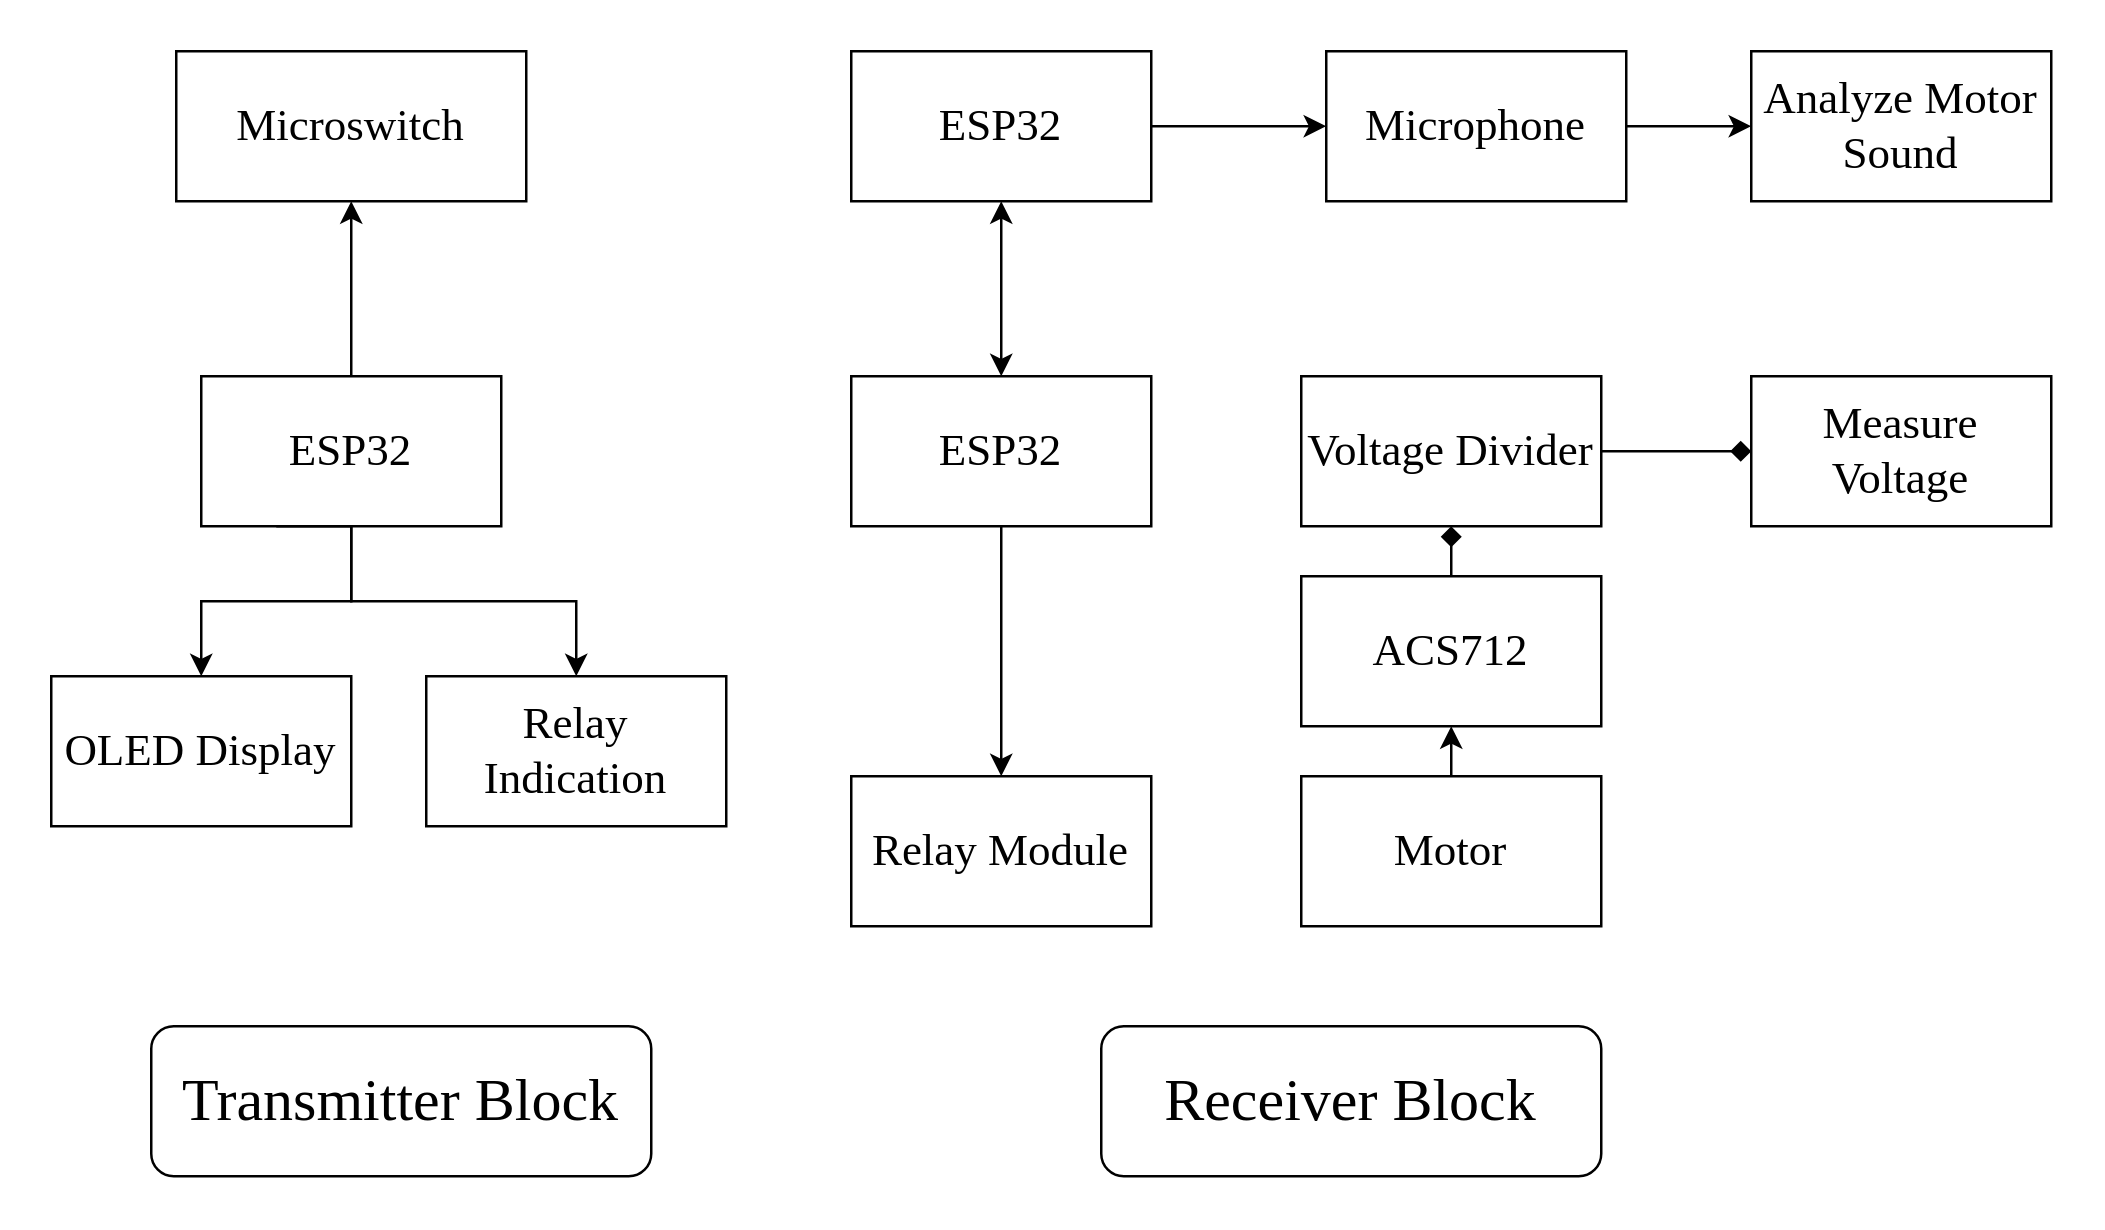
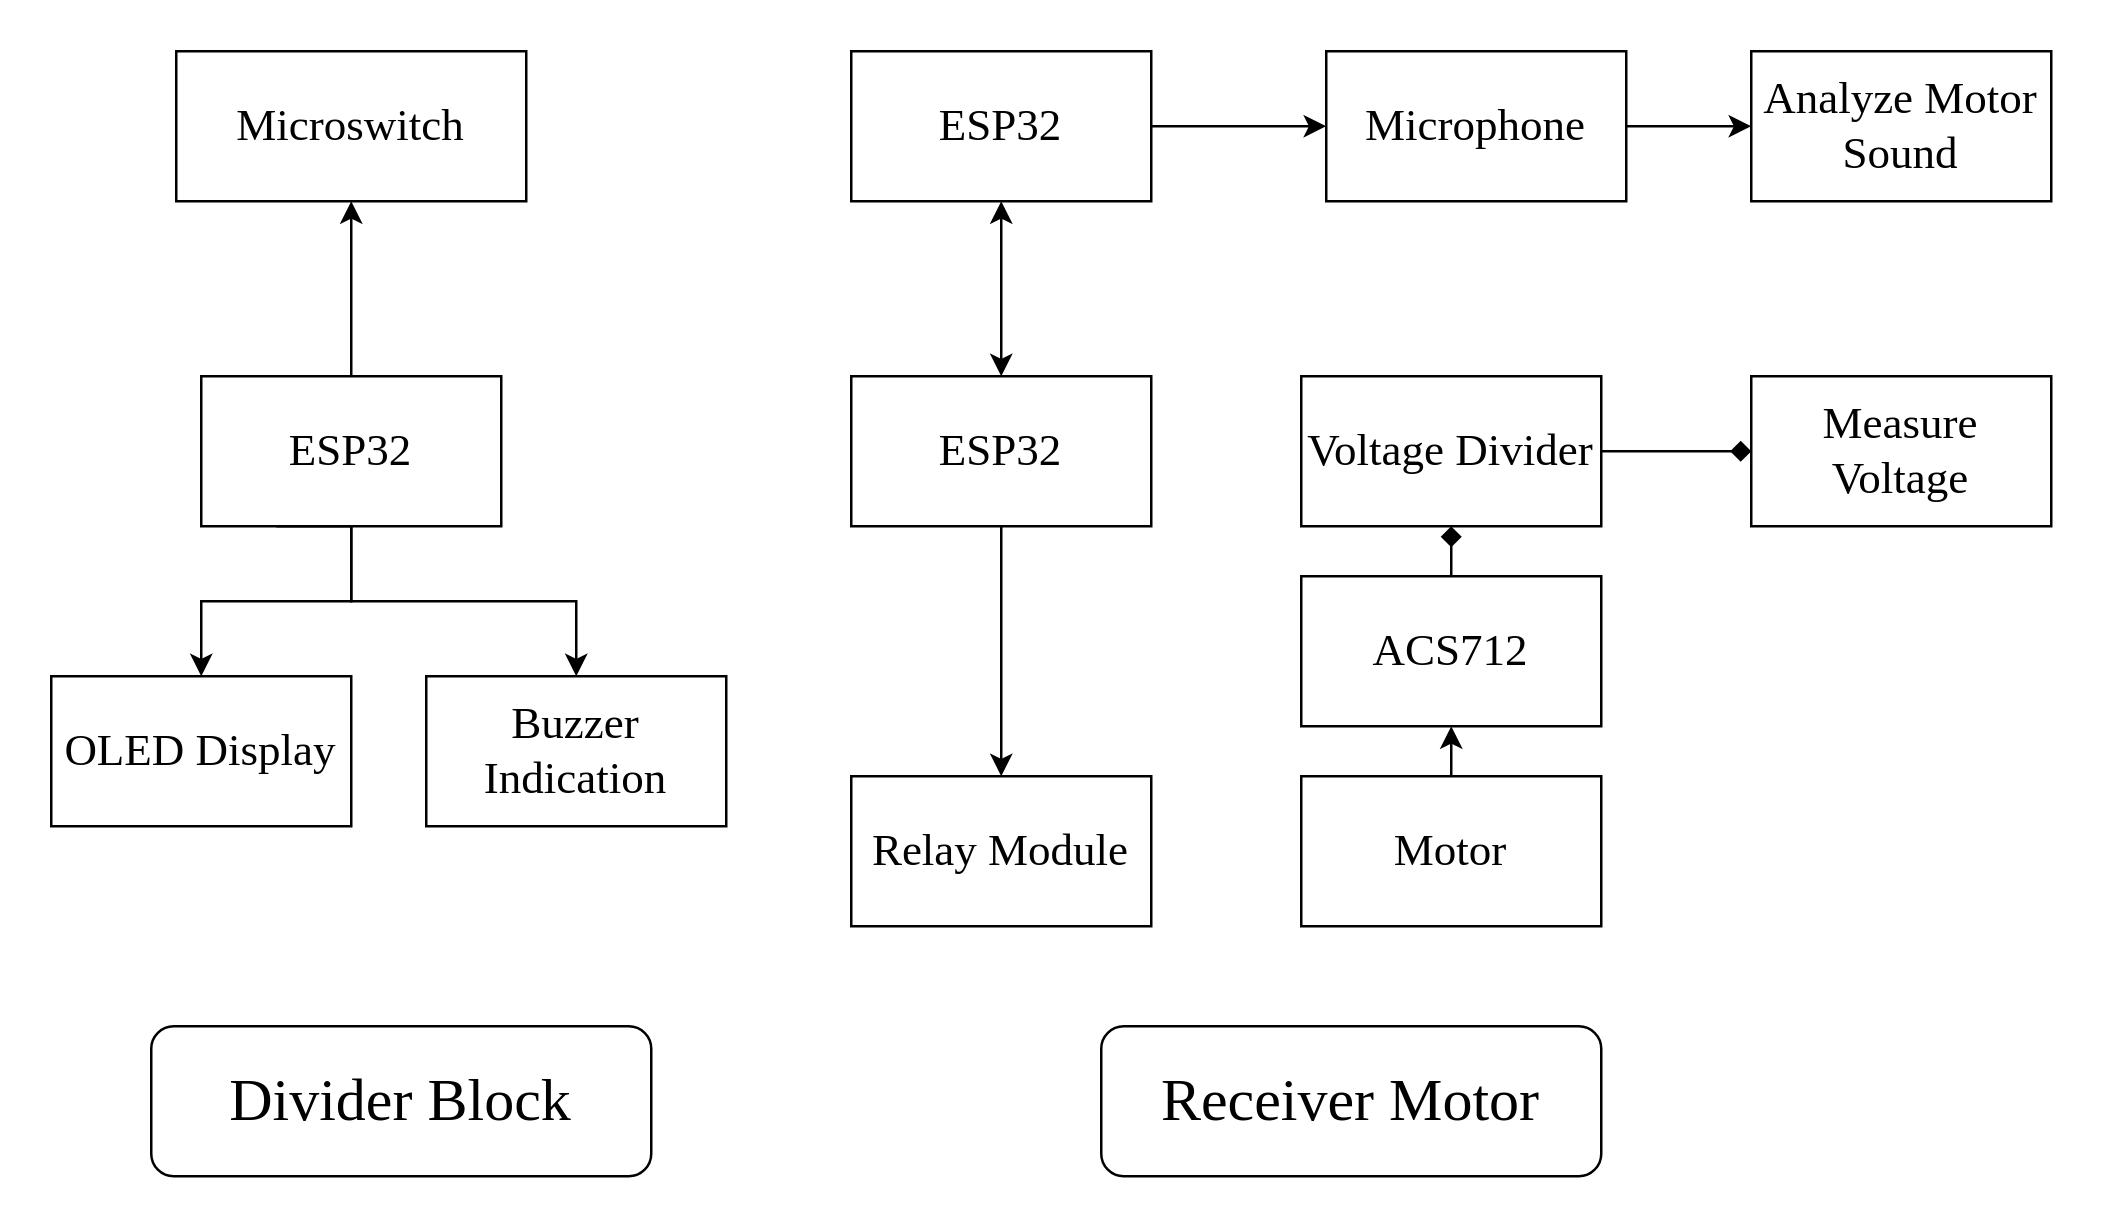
(576, 751) -> (576, 751)
(401, 1101) -> (401, 1101)
(1351, 1101) -> (1351, 1101)
